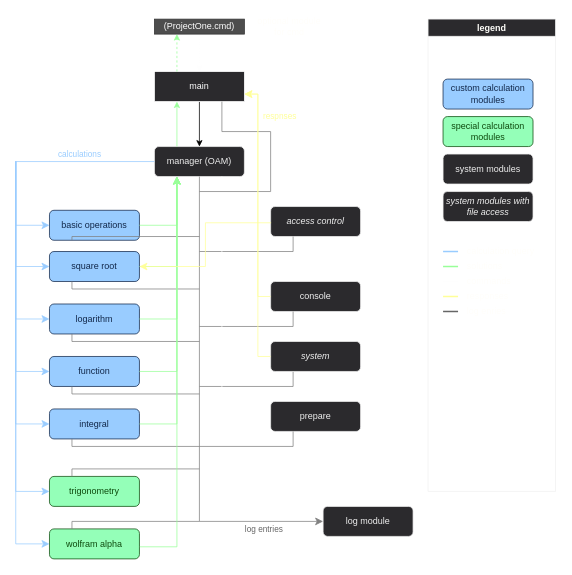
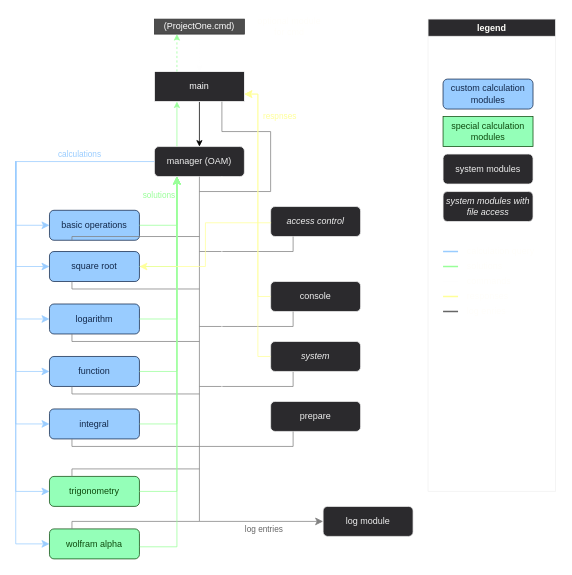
(488, 132) -> (488, 132)
none -> (156, 492)
